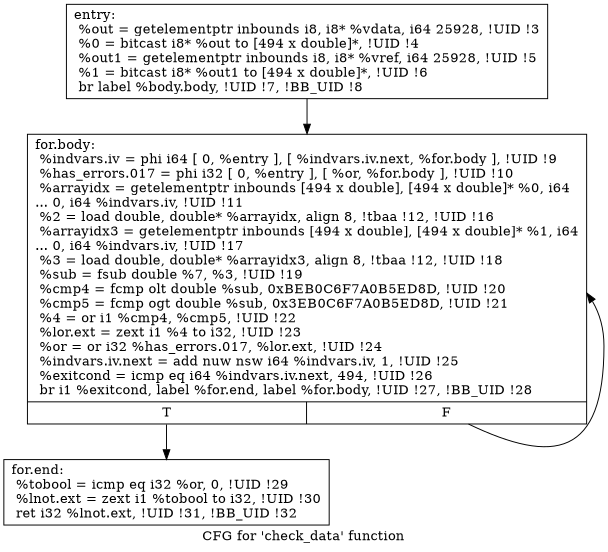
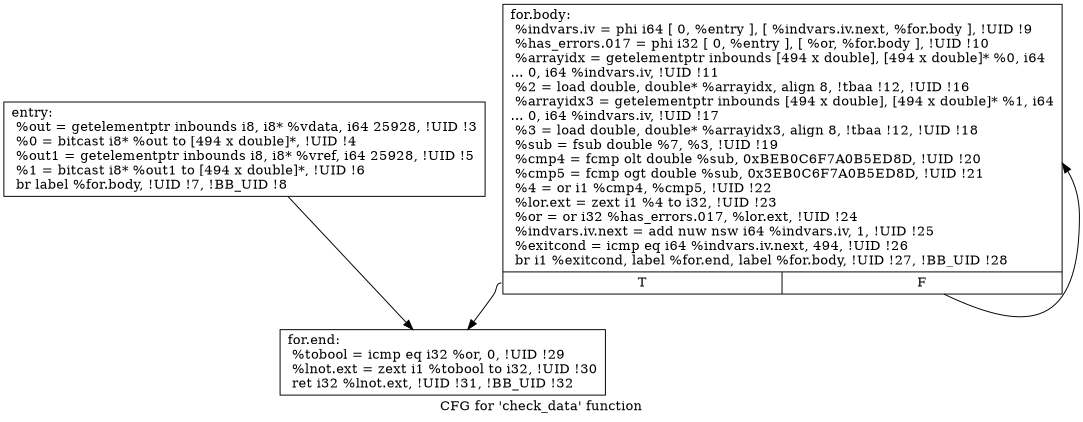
(219, 87) -> (150, 185)
(307, 111) -> (347, 259)
